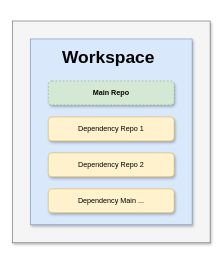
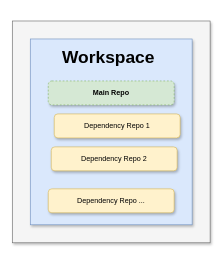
(111, 129) -> (117, 126)
(111, 165) -> (114, 159)
(111, 201) -> (111, 201)
